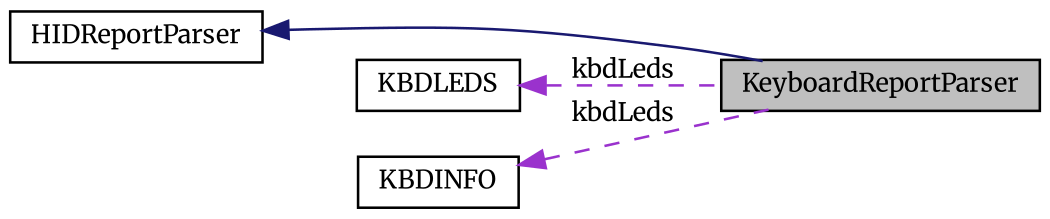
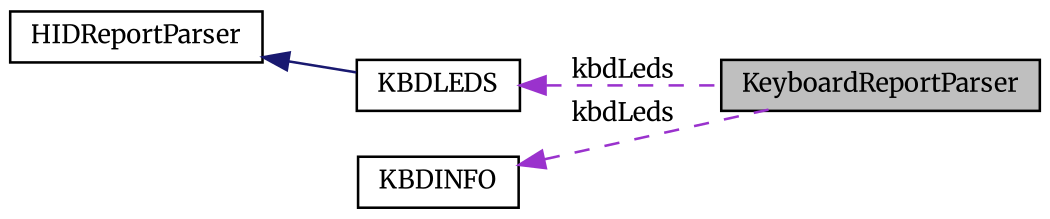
(527, 31) -> (322, 67)
